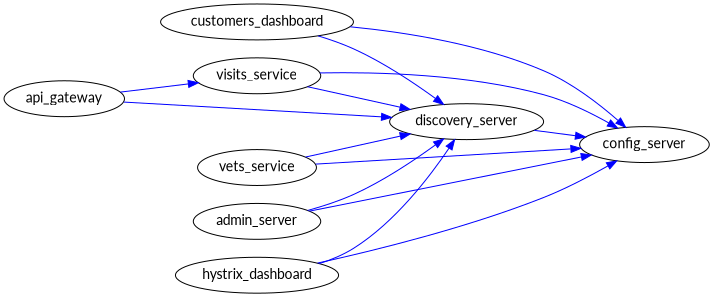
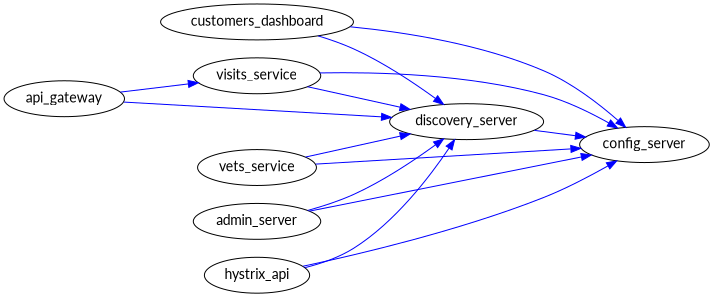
(257, 275) -> (257, 275)
